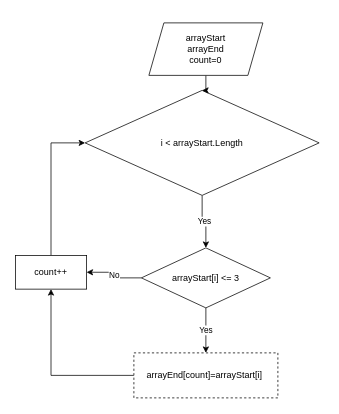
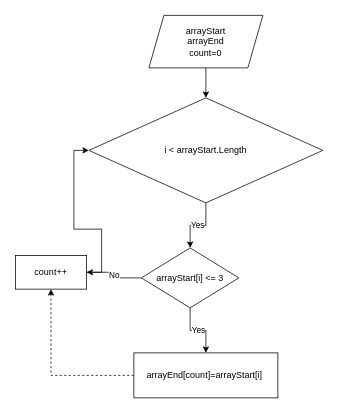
(206, 49) -> (206, 42)
(202, 143) -> (206, 150)
(206, 278) -> (190, 278)
(52, 375) -> (52, 375)
(206, 375) -> (206, 375)
